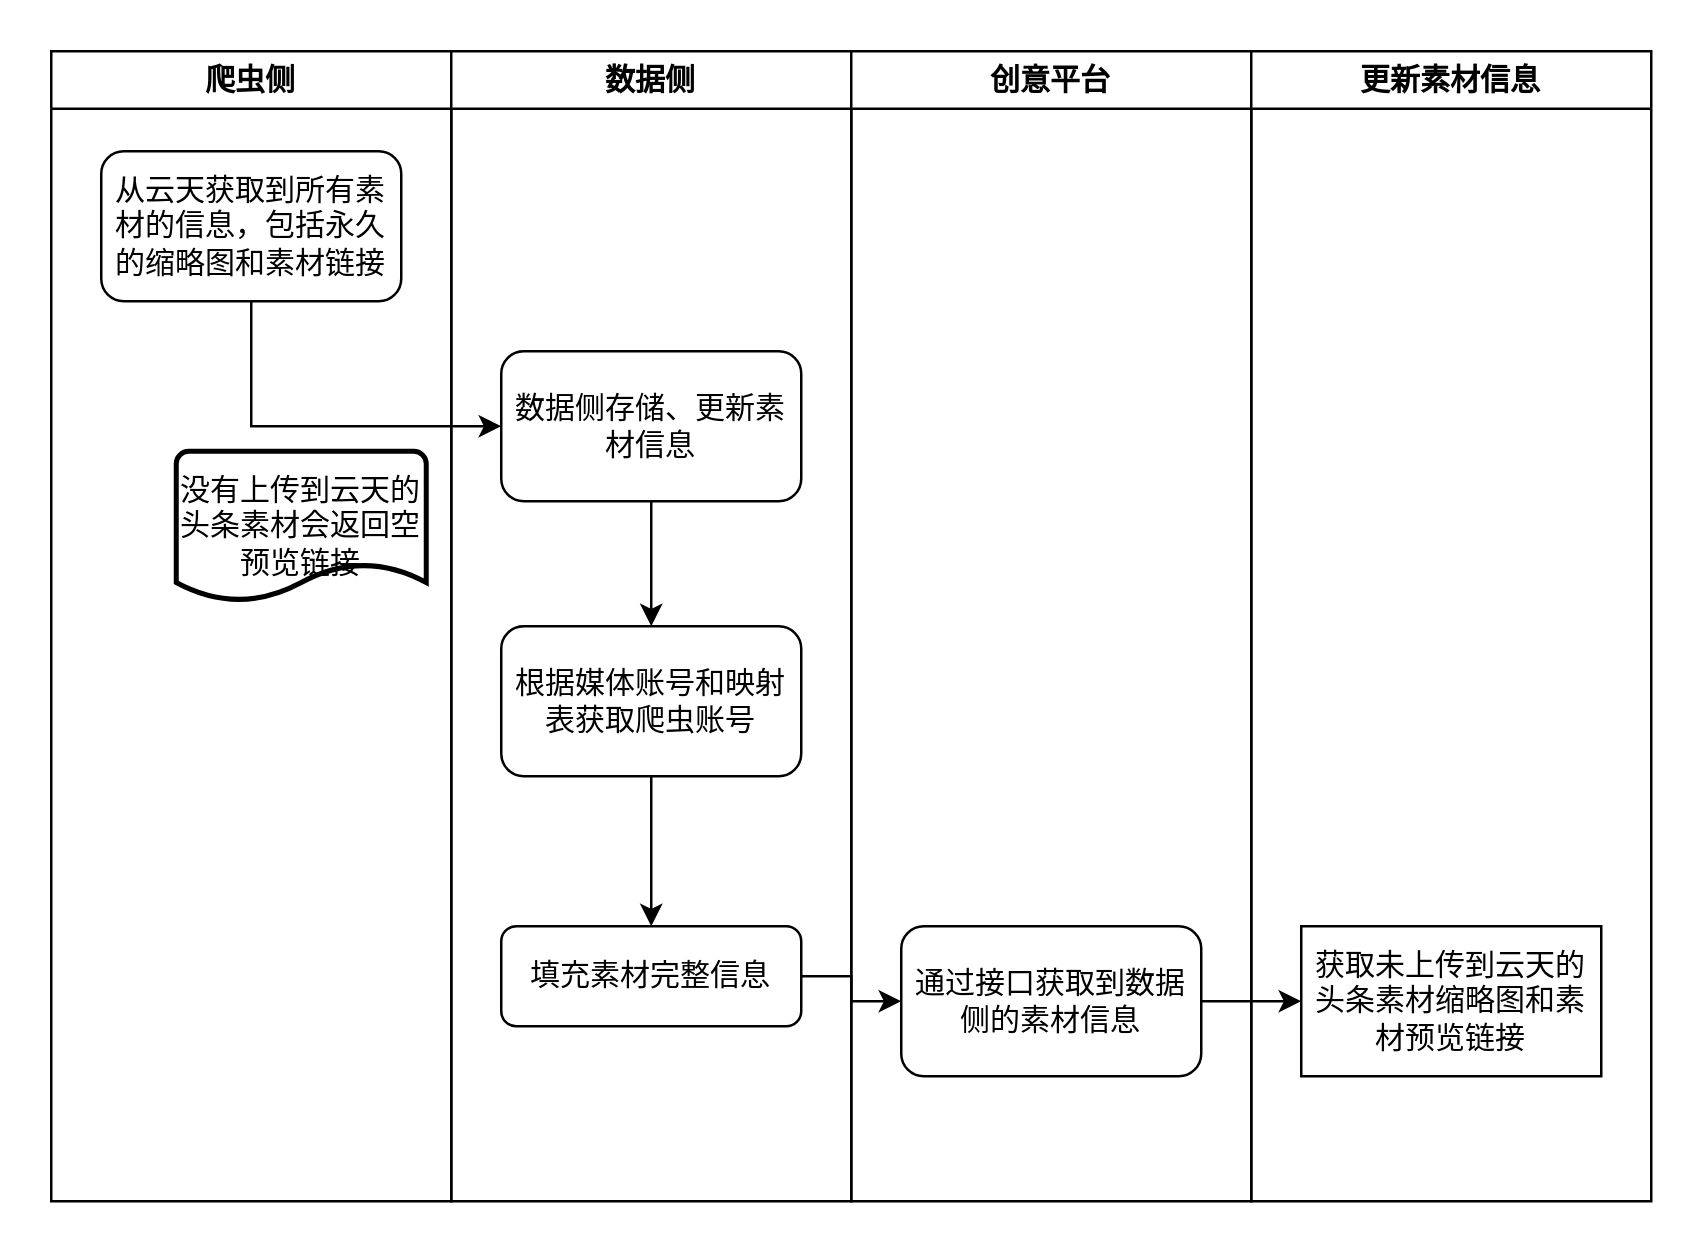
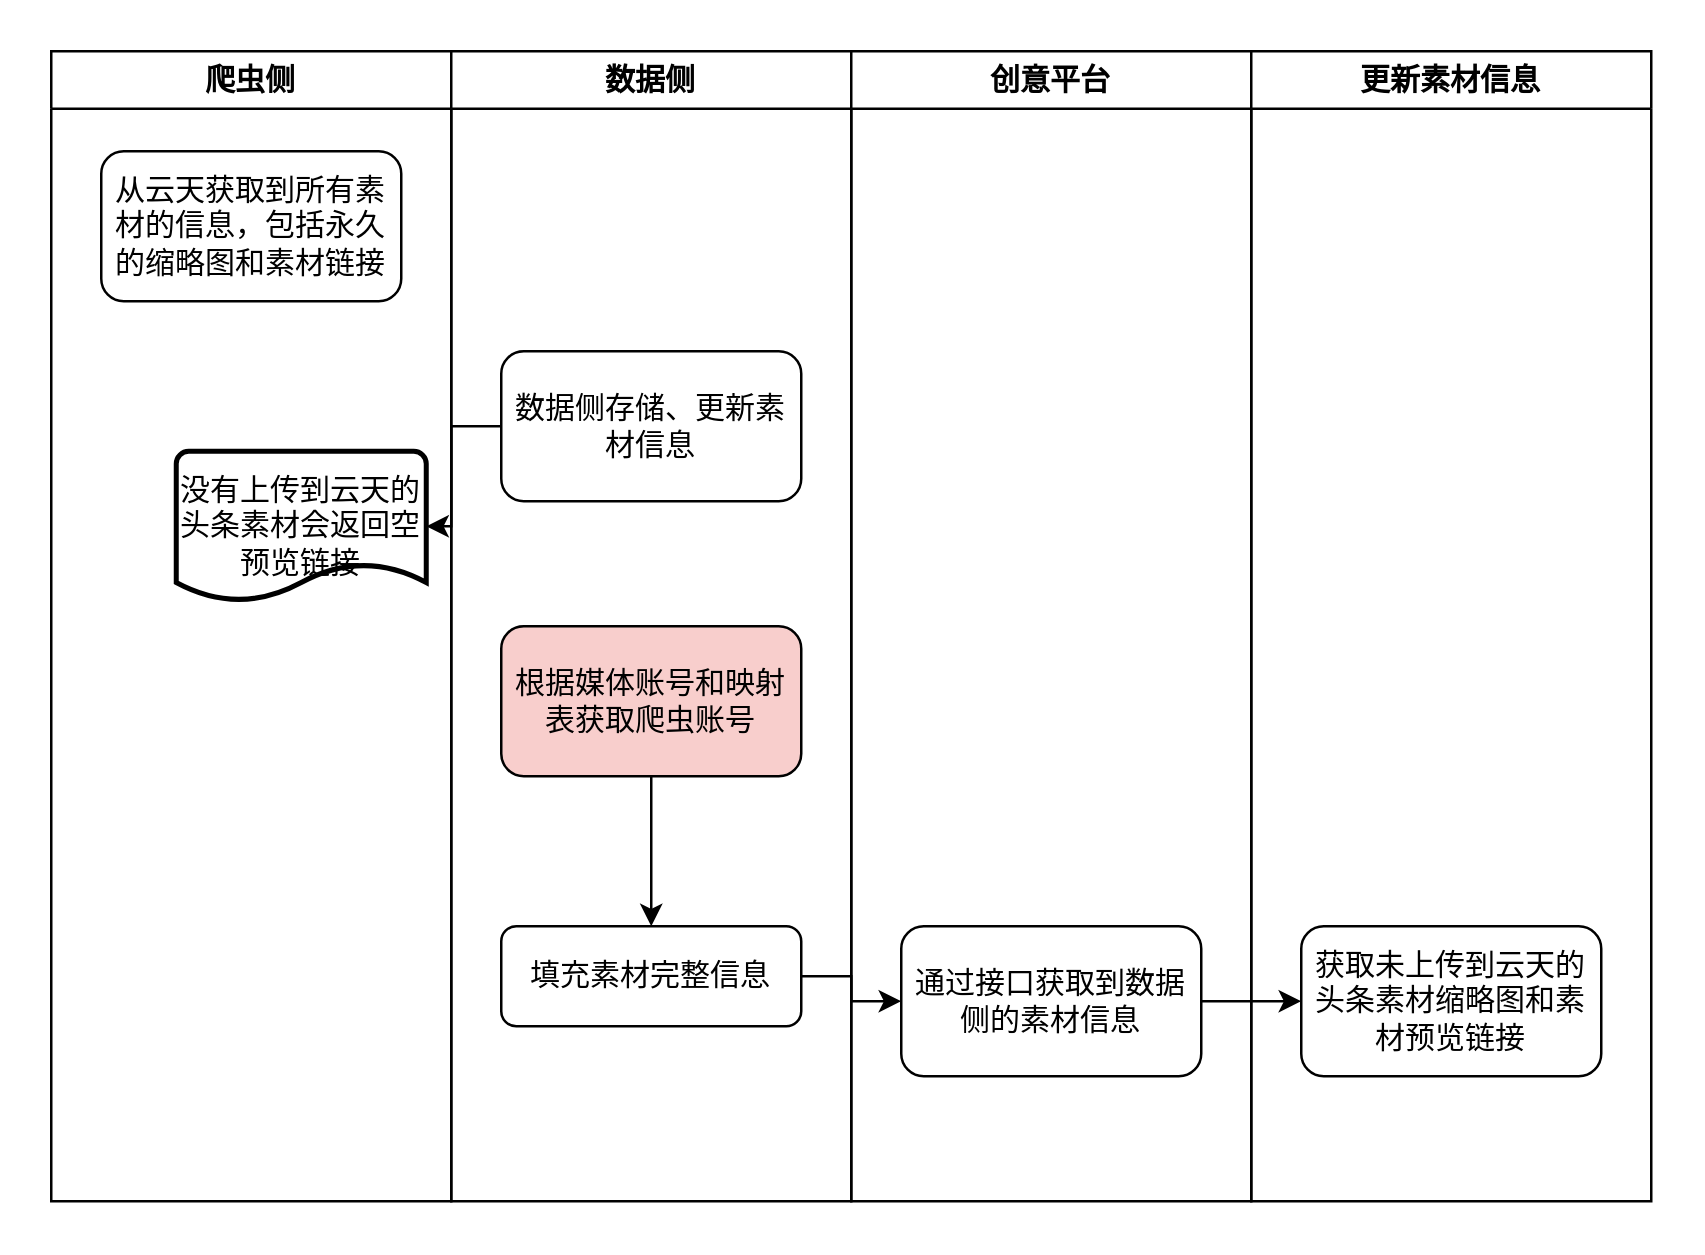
(286, 426) -> none
(651, 555) -> (493, 426)
(651, 701) -> (651, 701)
(1451, 1001) -> (1451, 1001)
